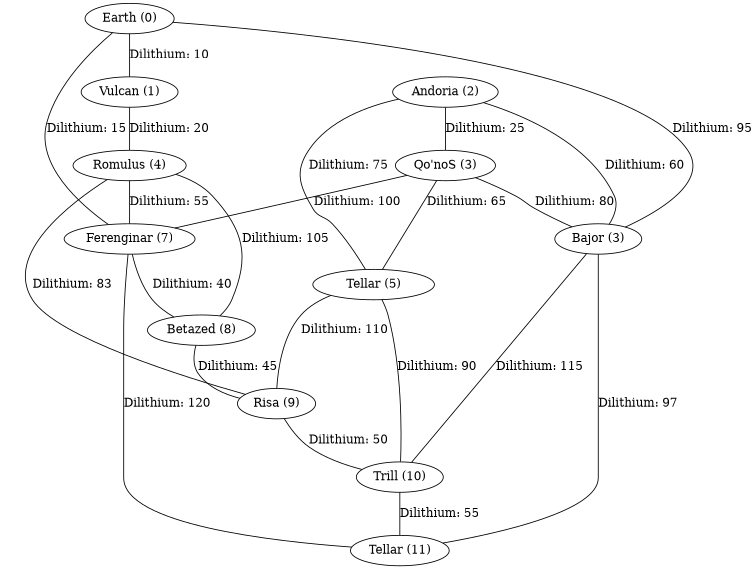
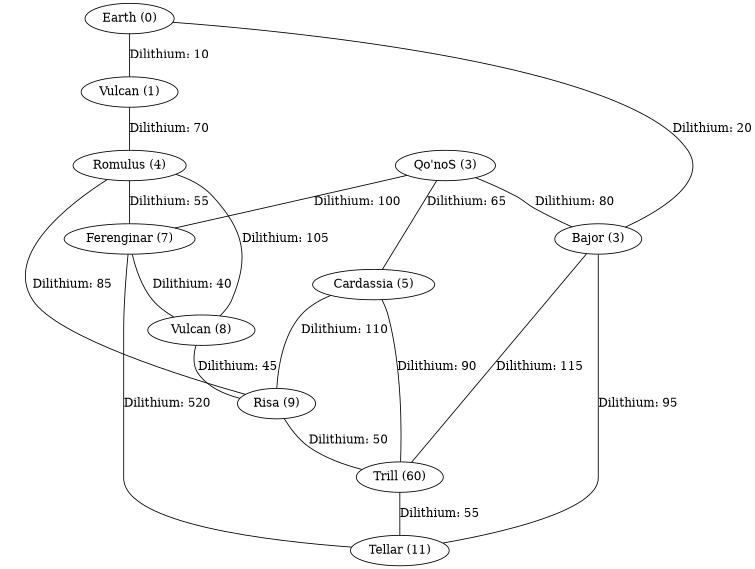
(445, 92) -> none
(46, 129) -> none
(169, 129) -> (169, 129)
(712, 129) -> (712, 129)
(72, 285) -> (72, 285)
(374, 285) -> (374, 285)
(201, 330) -> (201, 330)
(167, 404) -> (167, 404)
(638, 404) -> (638, 404)
(400, 477) -> (400, 477)
